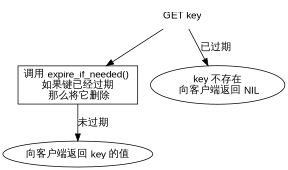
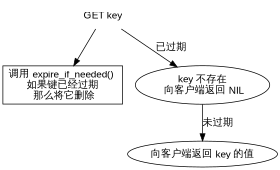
(78, 119) -> (203, 119)
